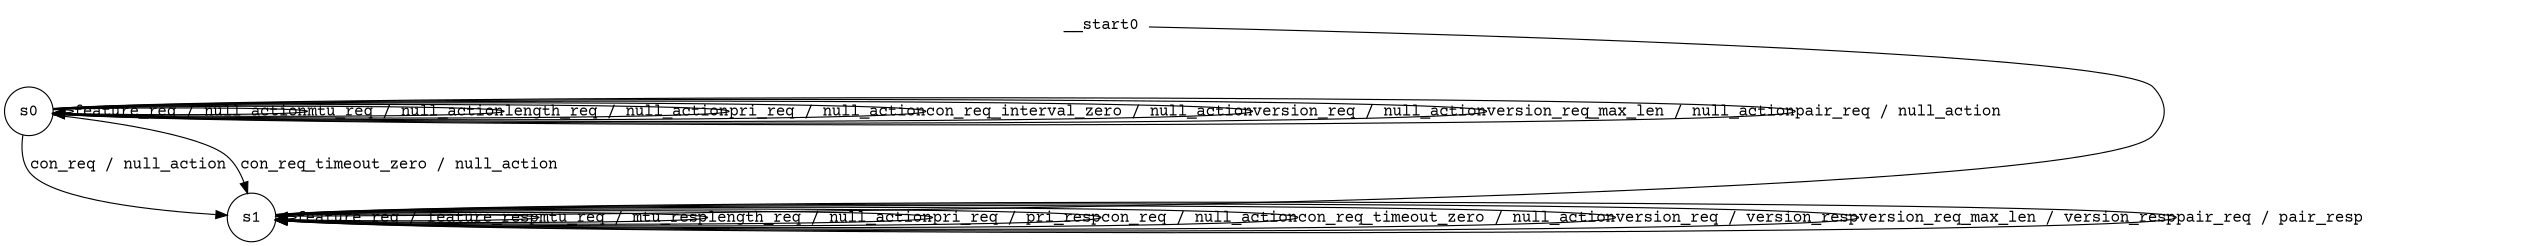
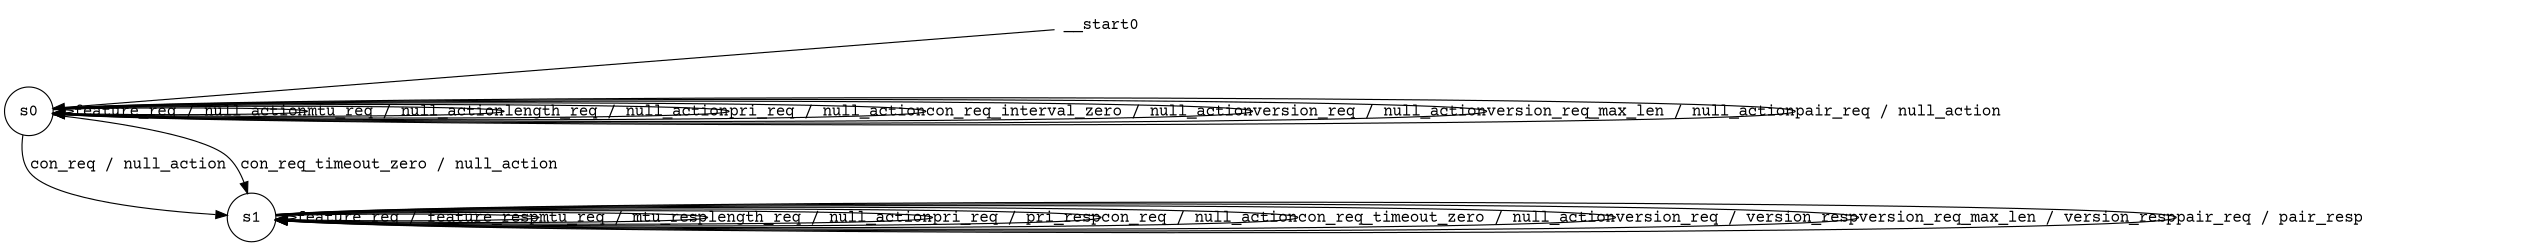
(1753, 184) -> (560, 69)
